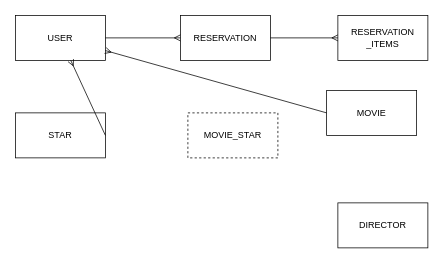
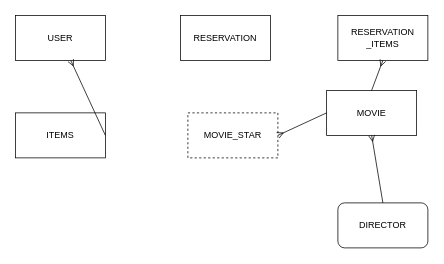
(142, 38) -> none
(304, 38) -> none
none -> (377, 75)
(216, 82) -> (303, 124)
(60, 135) -> (60, 135)
none -> (377, 169)
(383, 225) -> (383, 225)
